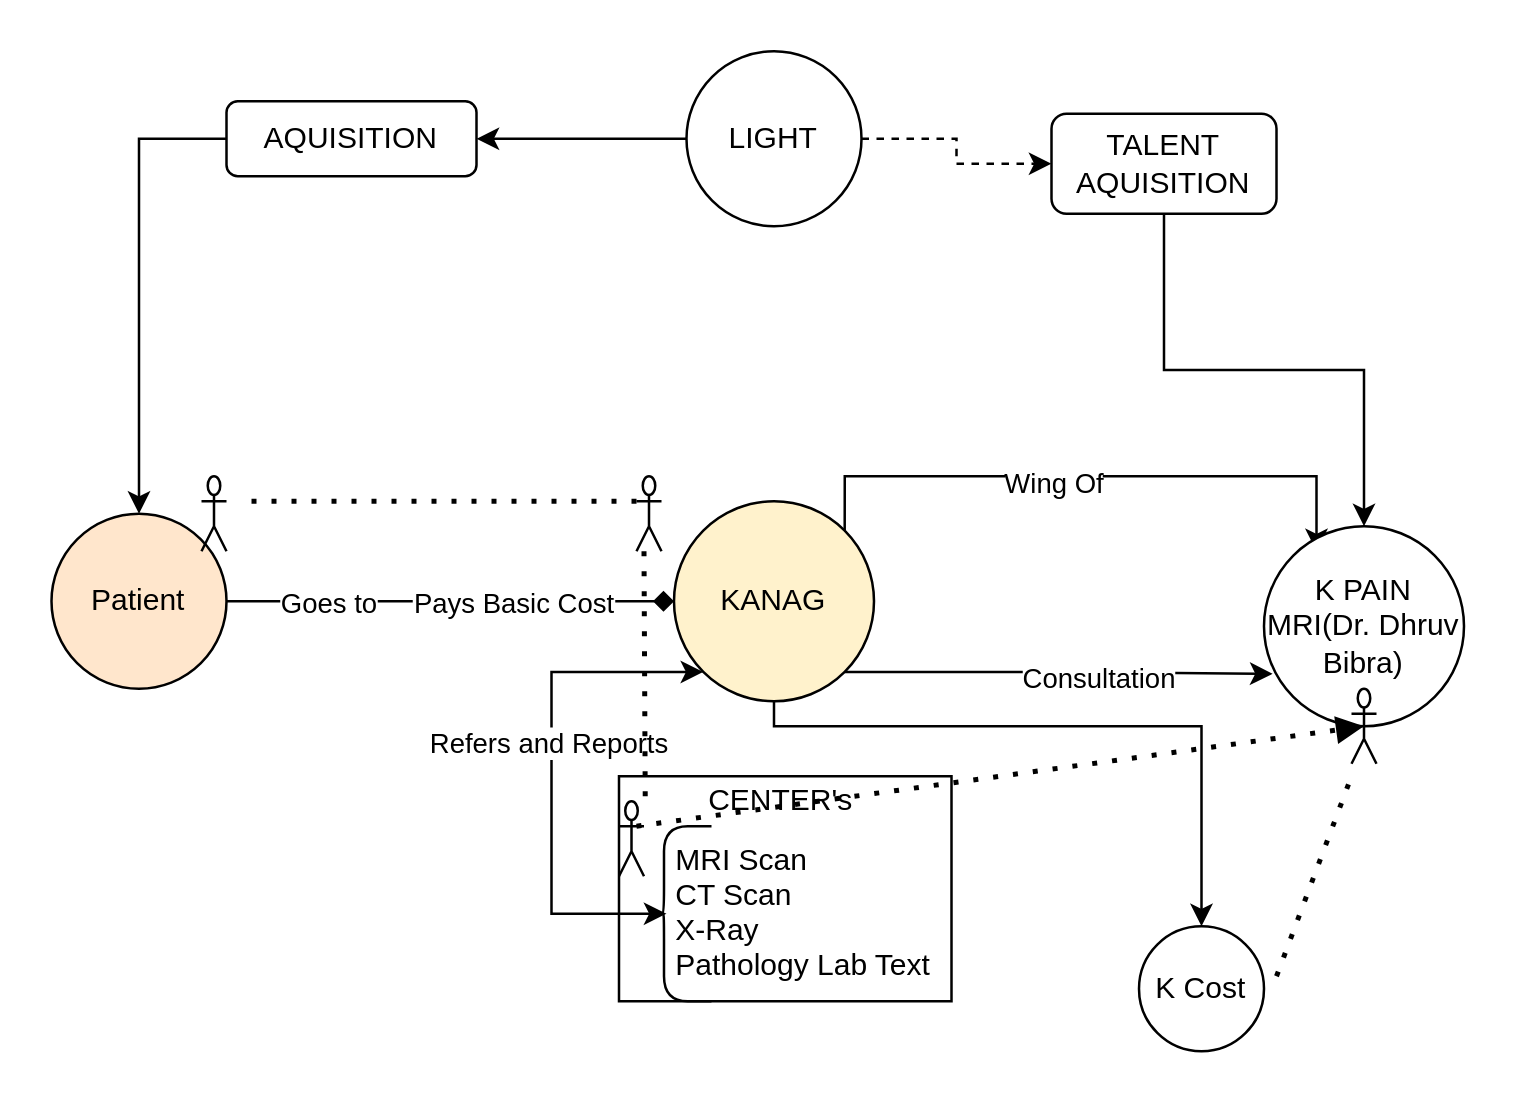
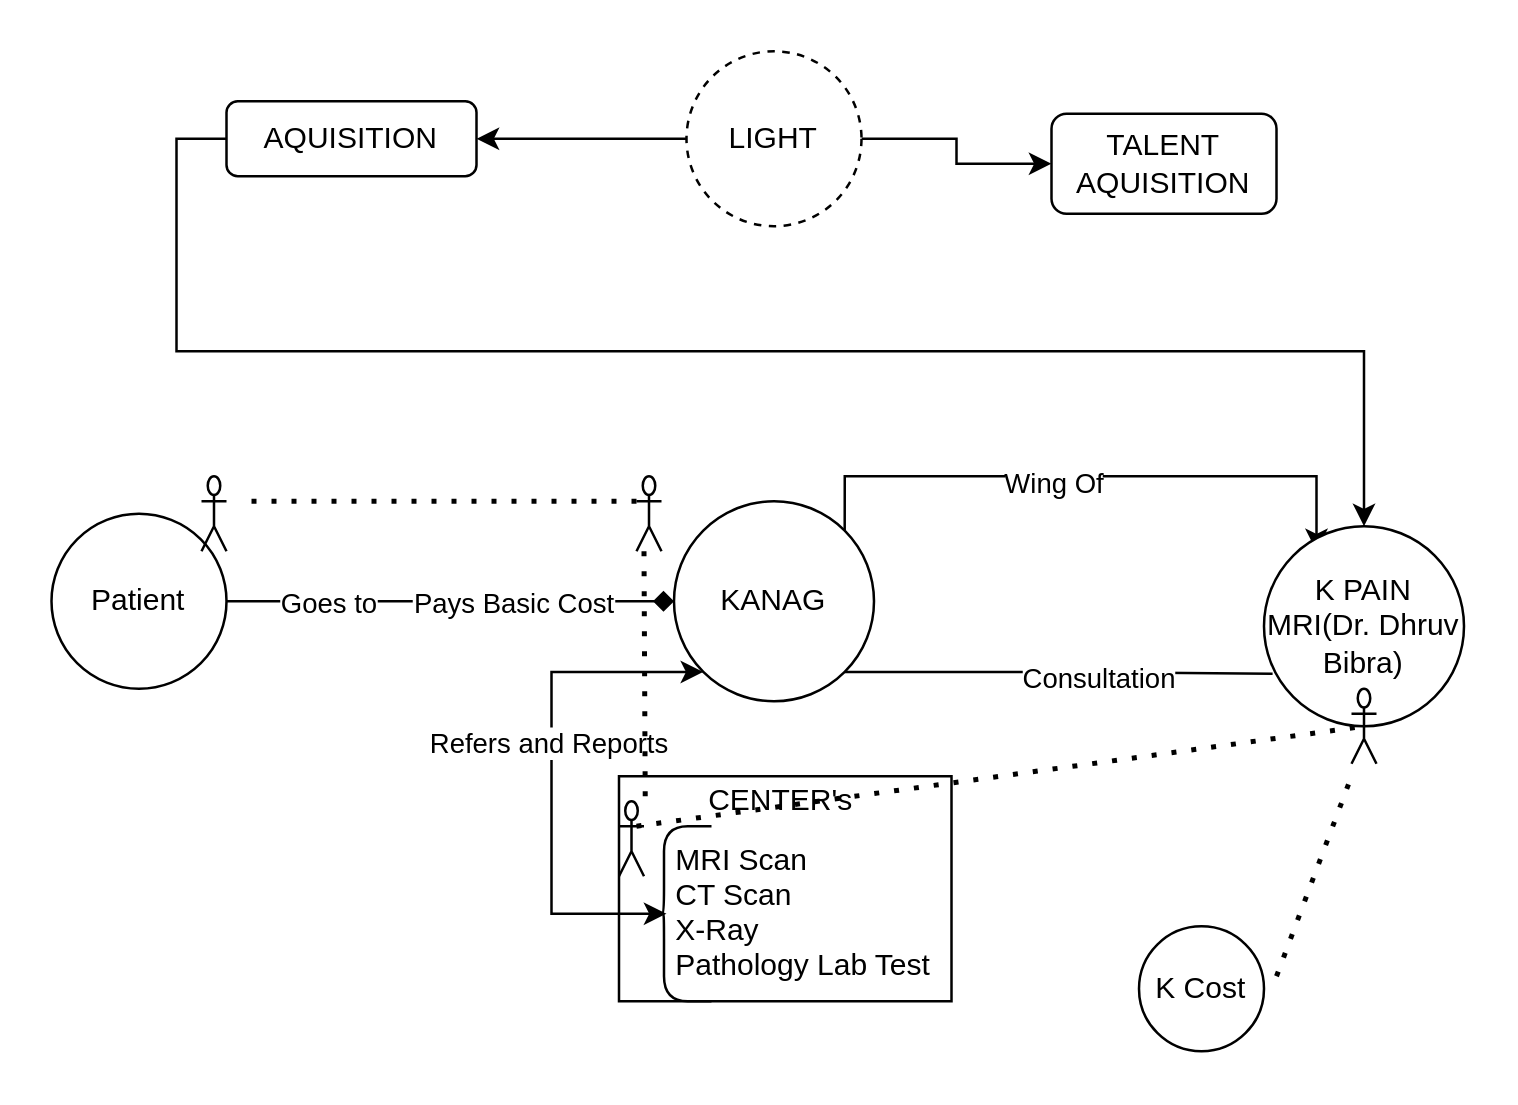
(774, 139) -> (774, 139)
(956, 142) -> (956, 142)
(139, 298) -> (559, 351)
(1254, 370) -> none
(139, 601) -> (139, 601)
(774, 601) -> (774, 601)
(1254, 674) -> (1262, 674)
(984, 726) -> none
(1336, 730) -> (1346, 729)
(738, 860) -> (738, 860)
